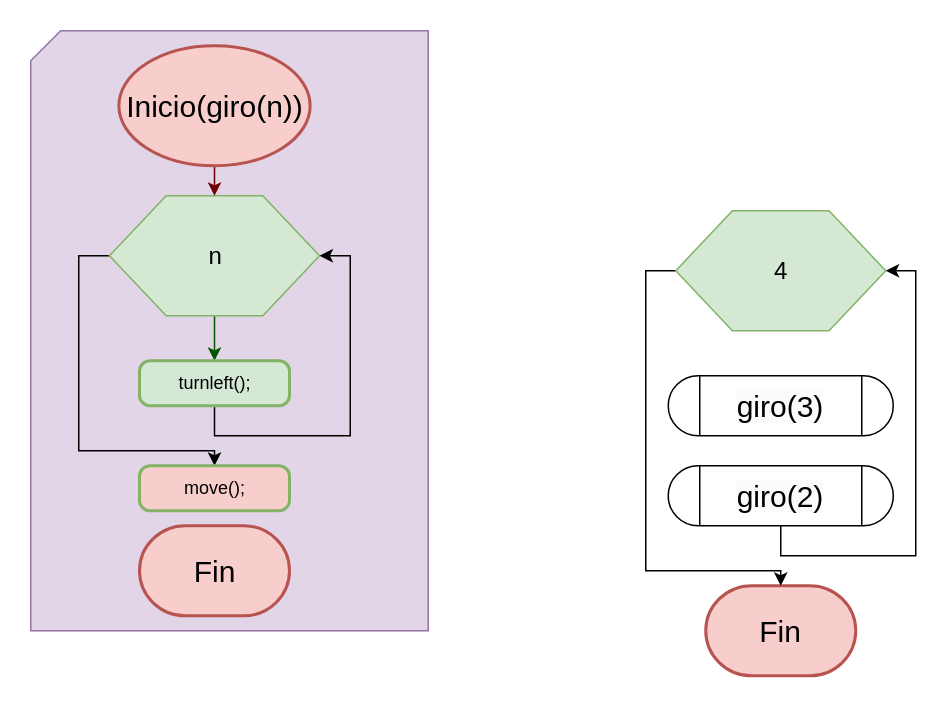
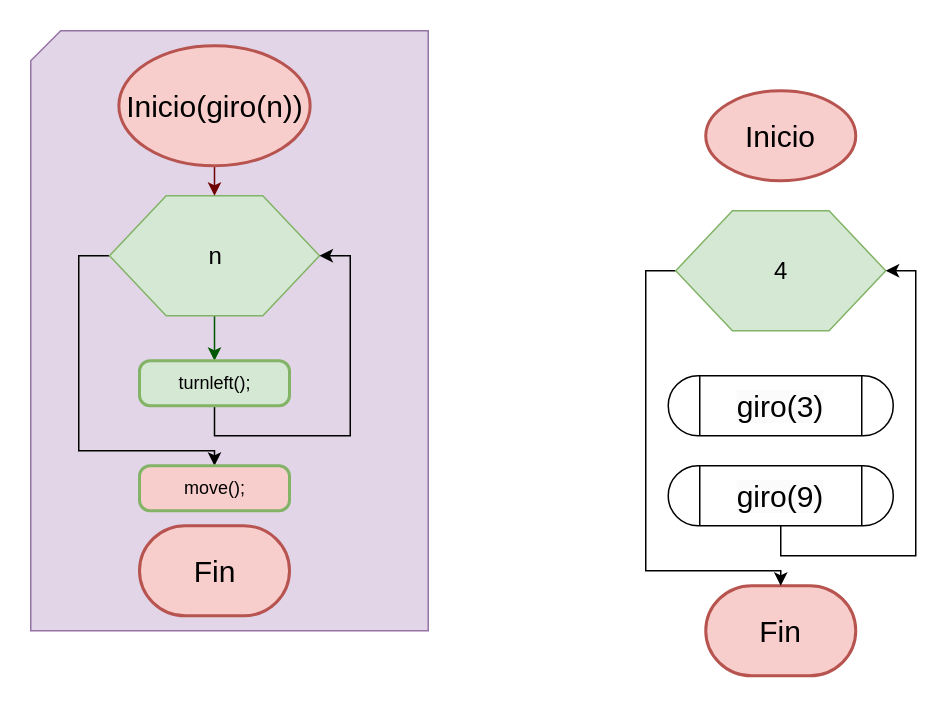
none -> (781, 136)
(781, 496) -> (781, 496)
